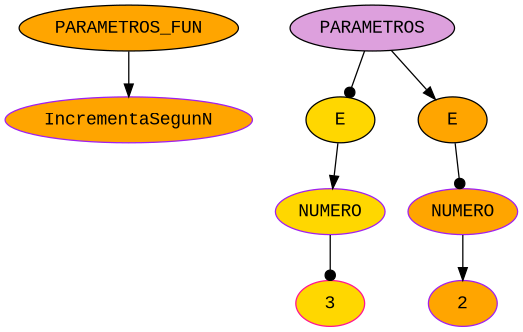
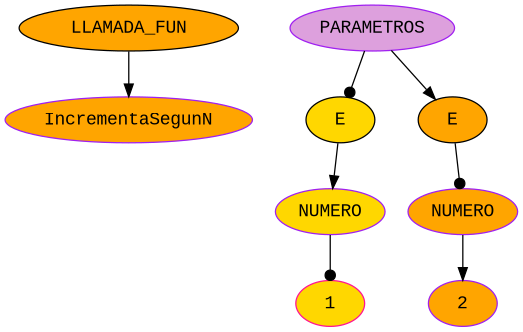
(129, 28) -> (129, 28)
(372, 28) -> (372, 28)
(330, 303) -> (330, 303)
